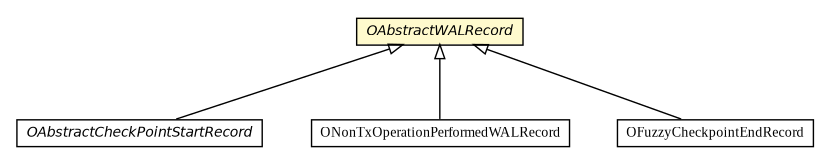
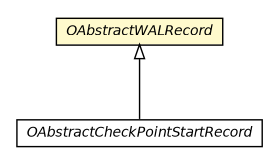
(440, 133) -> none
(715, 133) -> none
